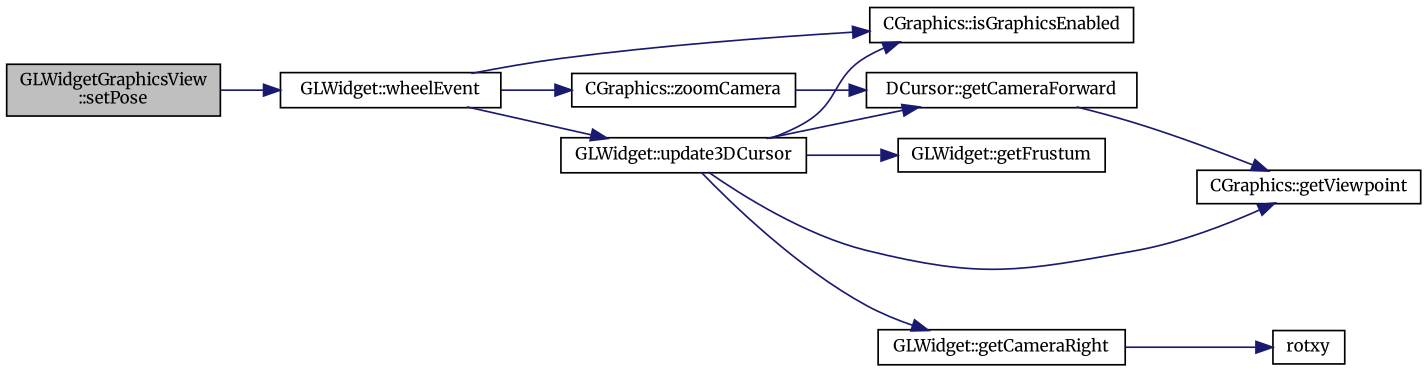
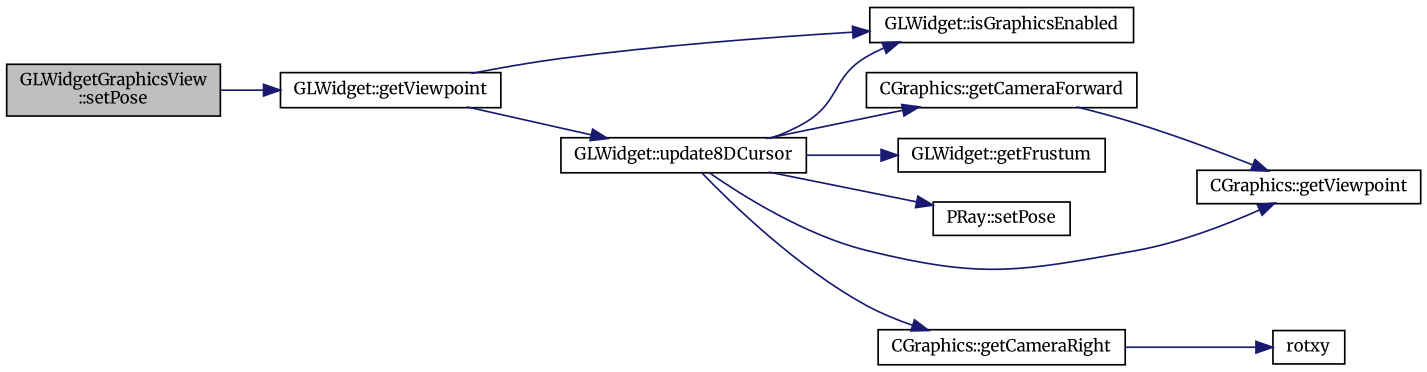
(1002, 25) -> (1002, 25)
(391, 90) -> (391, 90)
(684, 90) -> none
(1002, 90) -> (1002, 90)
(684, 155) -> (684, 155)
none -> (1002, 219)
(1002, 347) -> (1002, 347)
